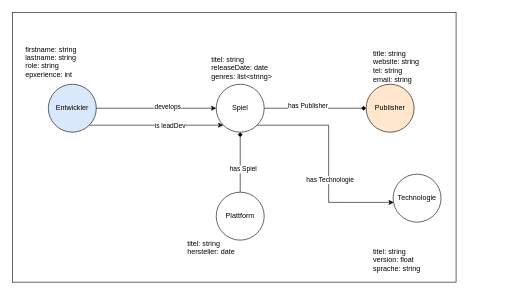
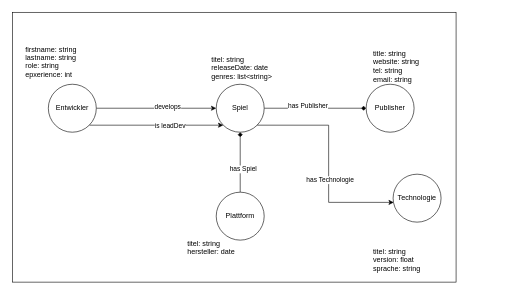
(72, 108) -> (72, 108)
(390, 108) -> (390, 108)
